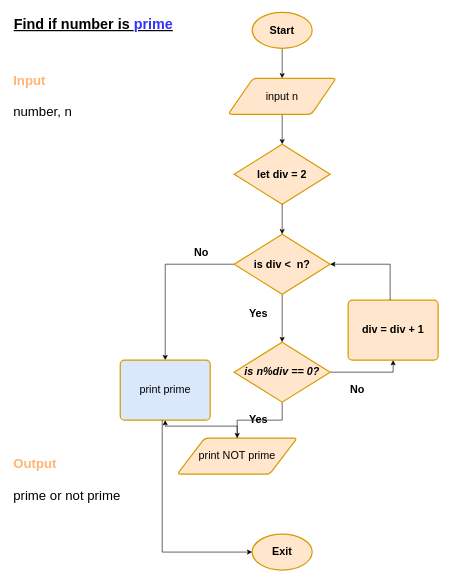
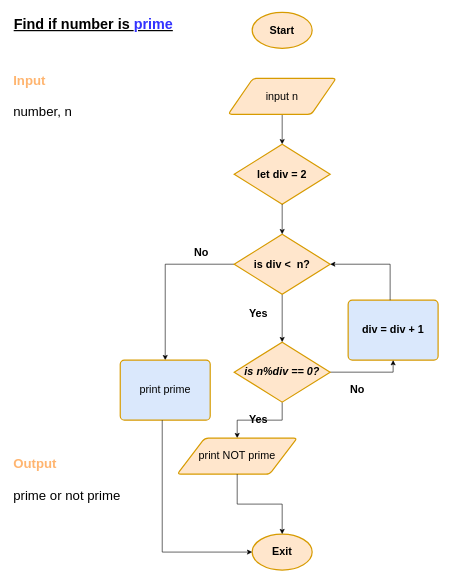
(282, 72) -> none
(393, 330) -> (393, 330)
(166, 426) -> (237, 503)
